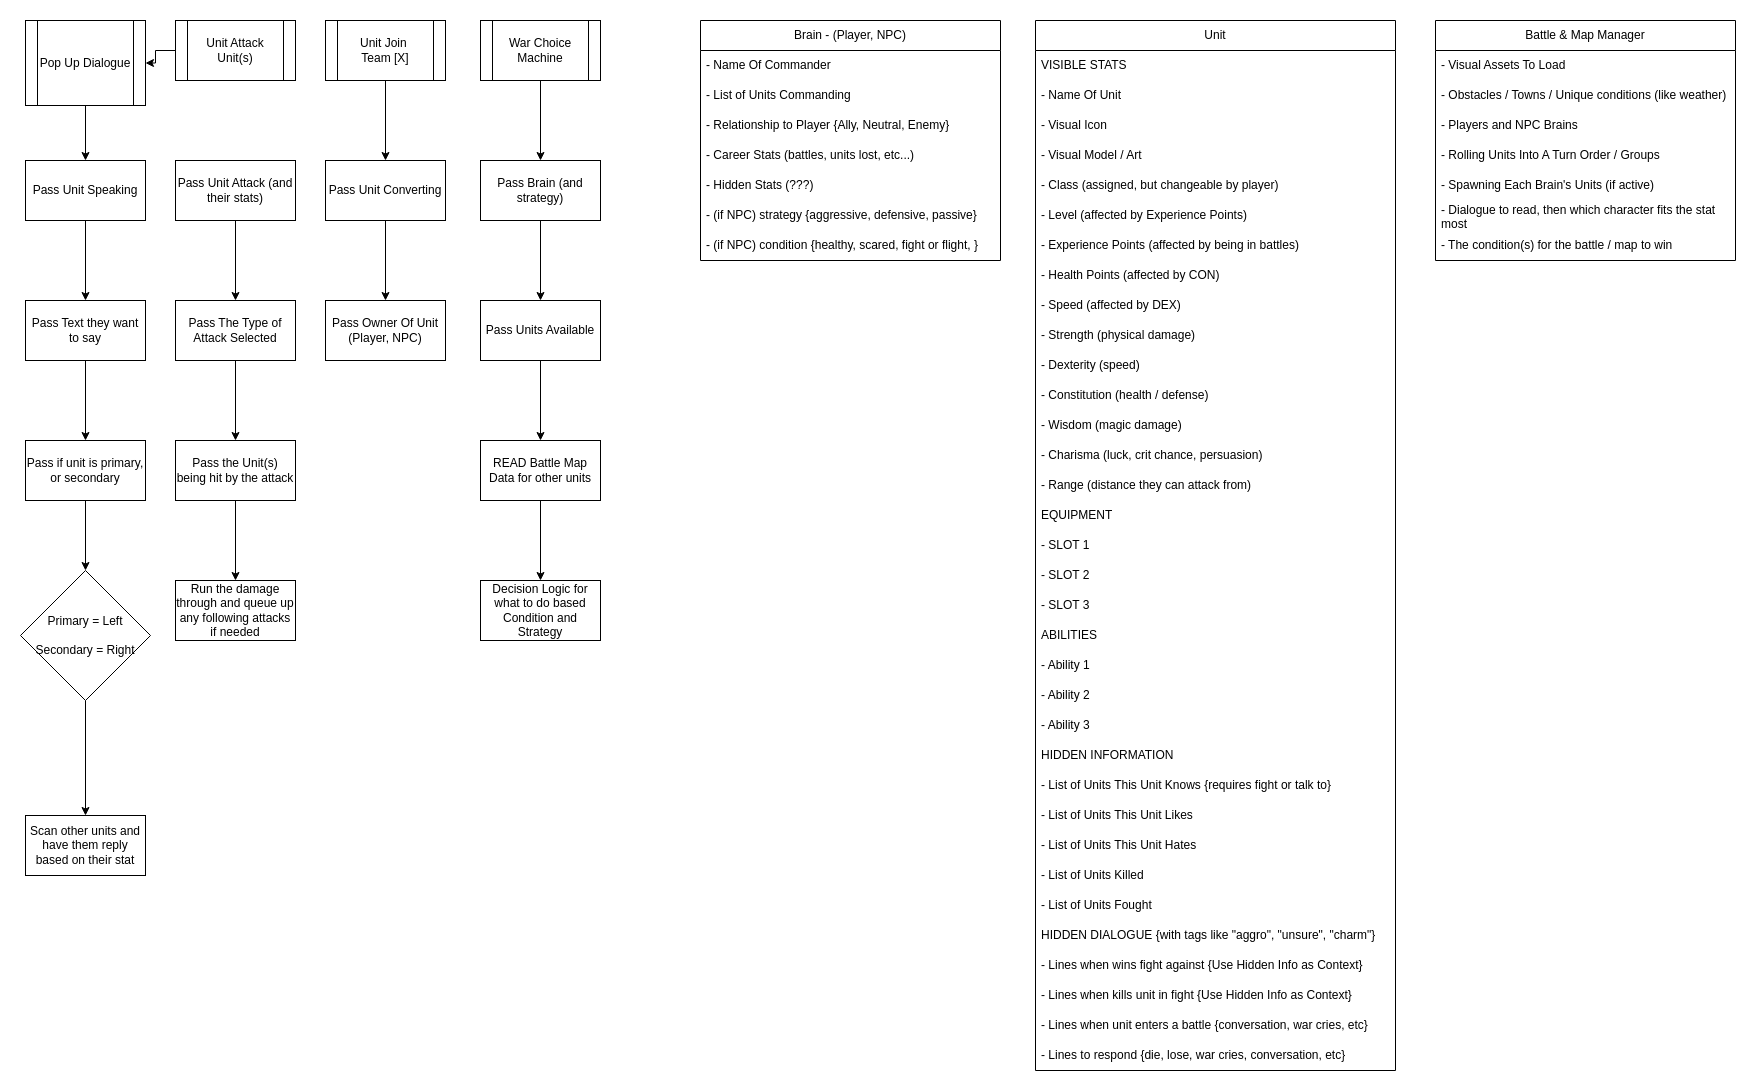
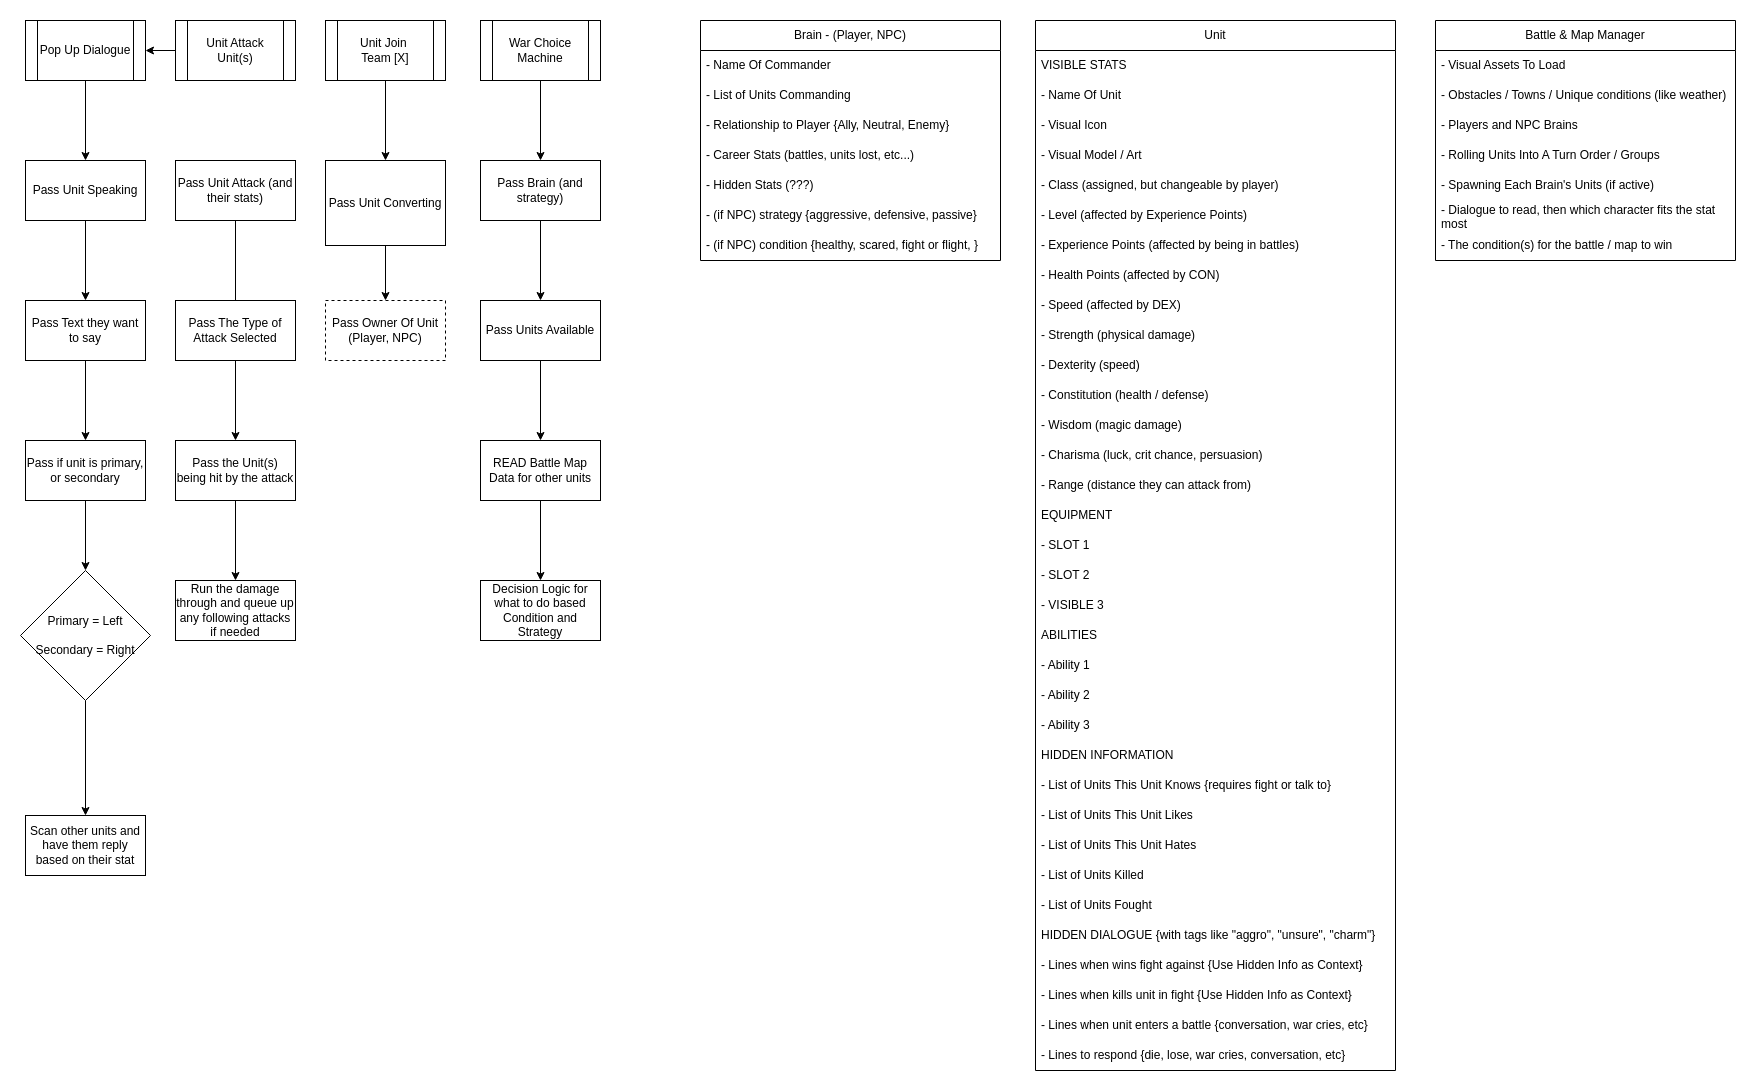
(86, 63) -> (86, 51)
(386, 191) -> (386, 203)
(236, 292) -> (236, 294)
(386, 331) -> (386, 331)
(1065, 606) -> (1075, 606)
